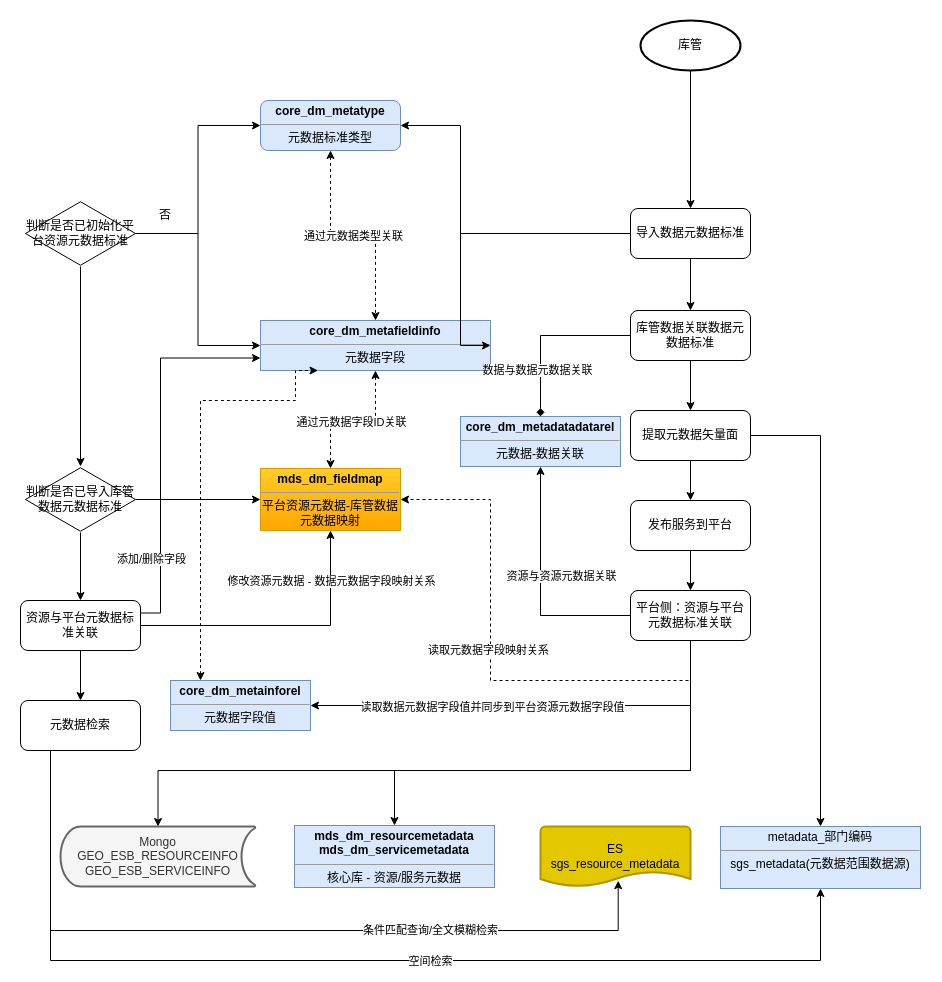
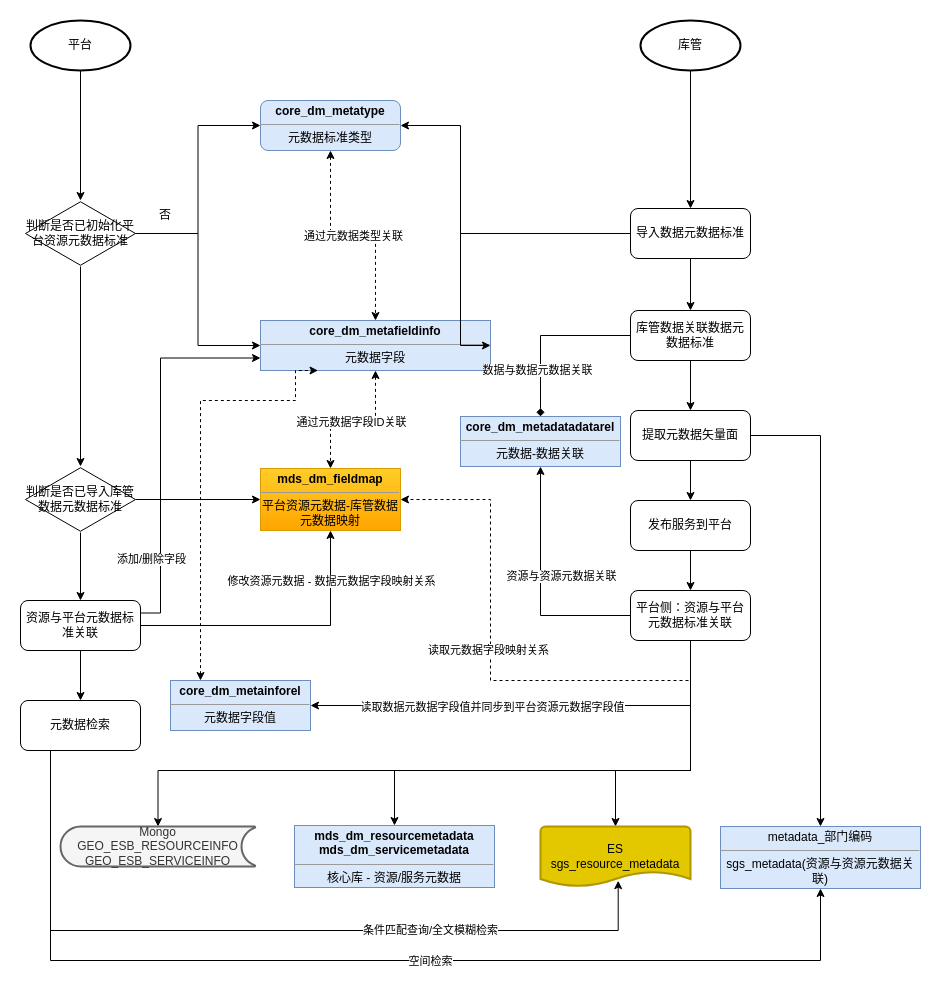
none -> (81, 46)
none -> (81, 132)
none -> (616, 796)
(816, 841) -> (822, 848)
(158, 857) -> (158, 847)
